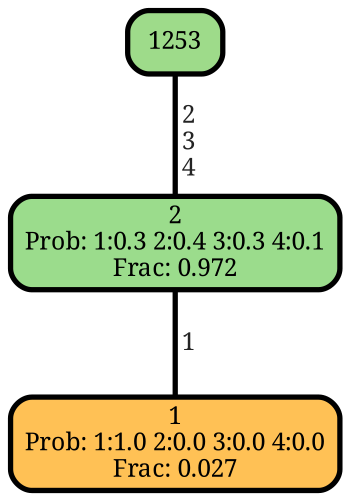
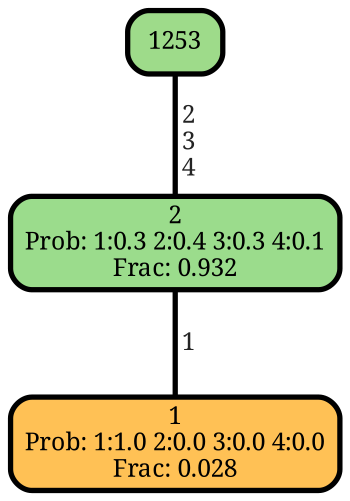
(175, 243) -> (175, 243)
(175, 444) -> (175, 444)
